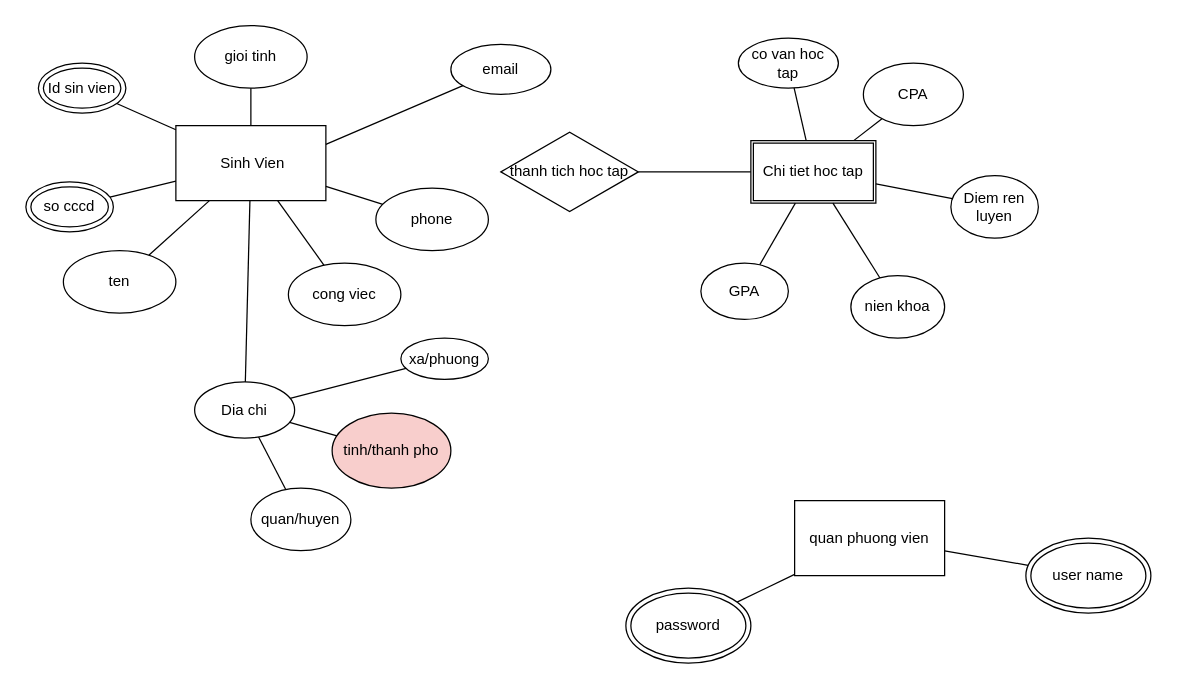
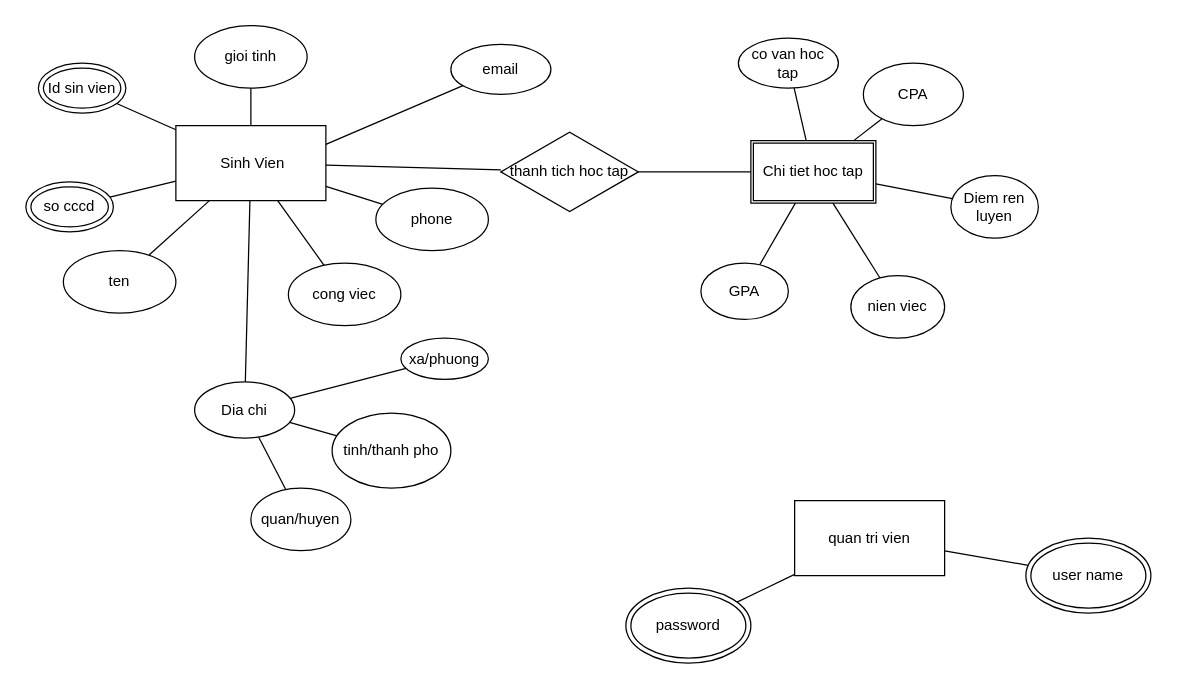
none -> (413, 168)
(898, 307) -> (898, 307)
(391, 451) -> (391, 451)
(869, 538) -> (869, 538)
